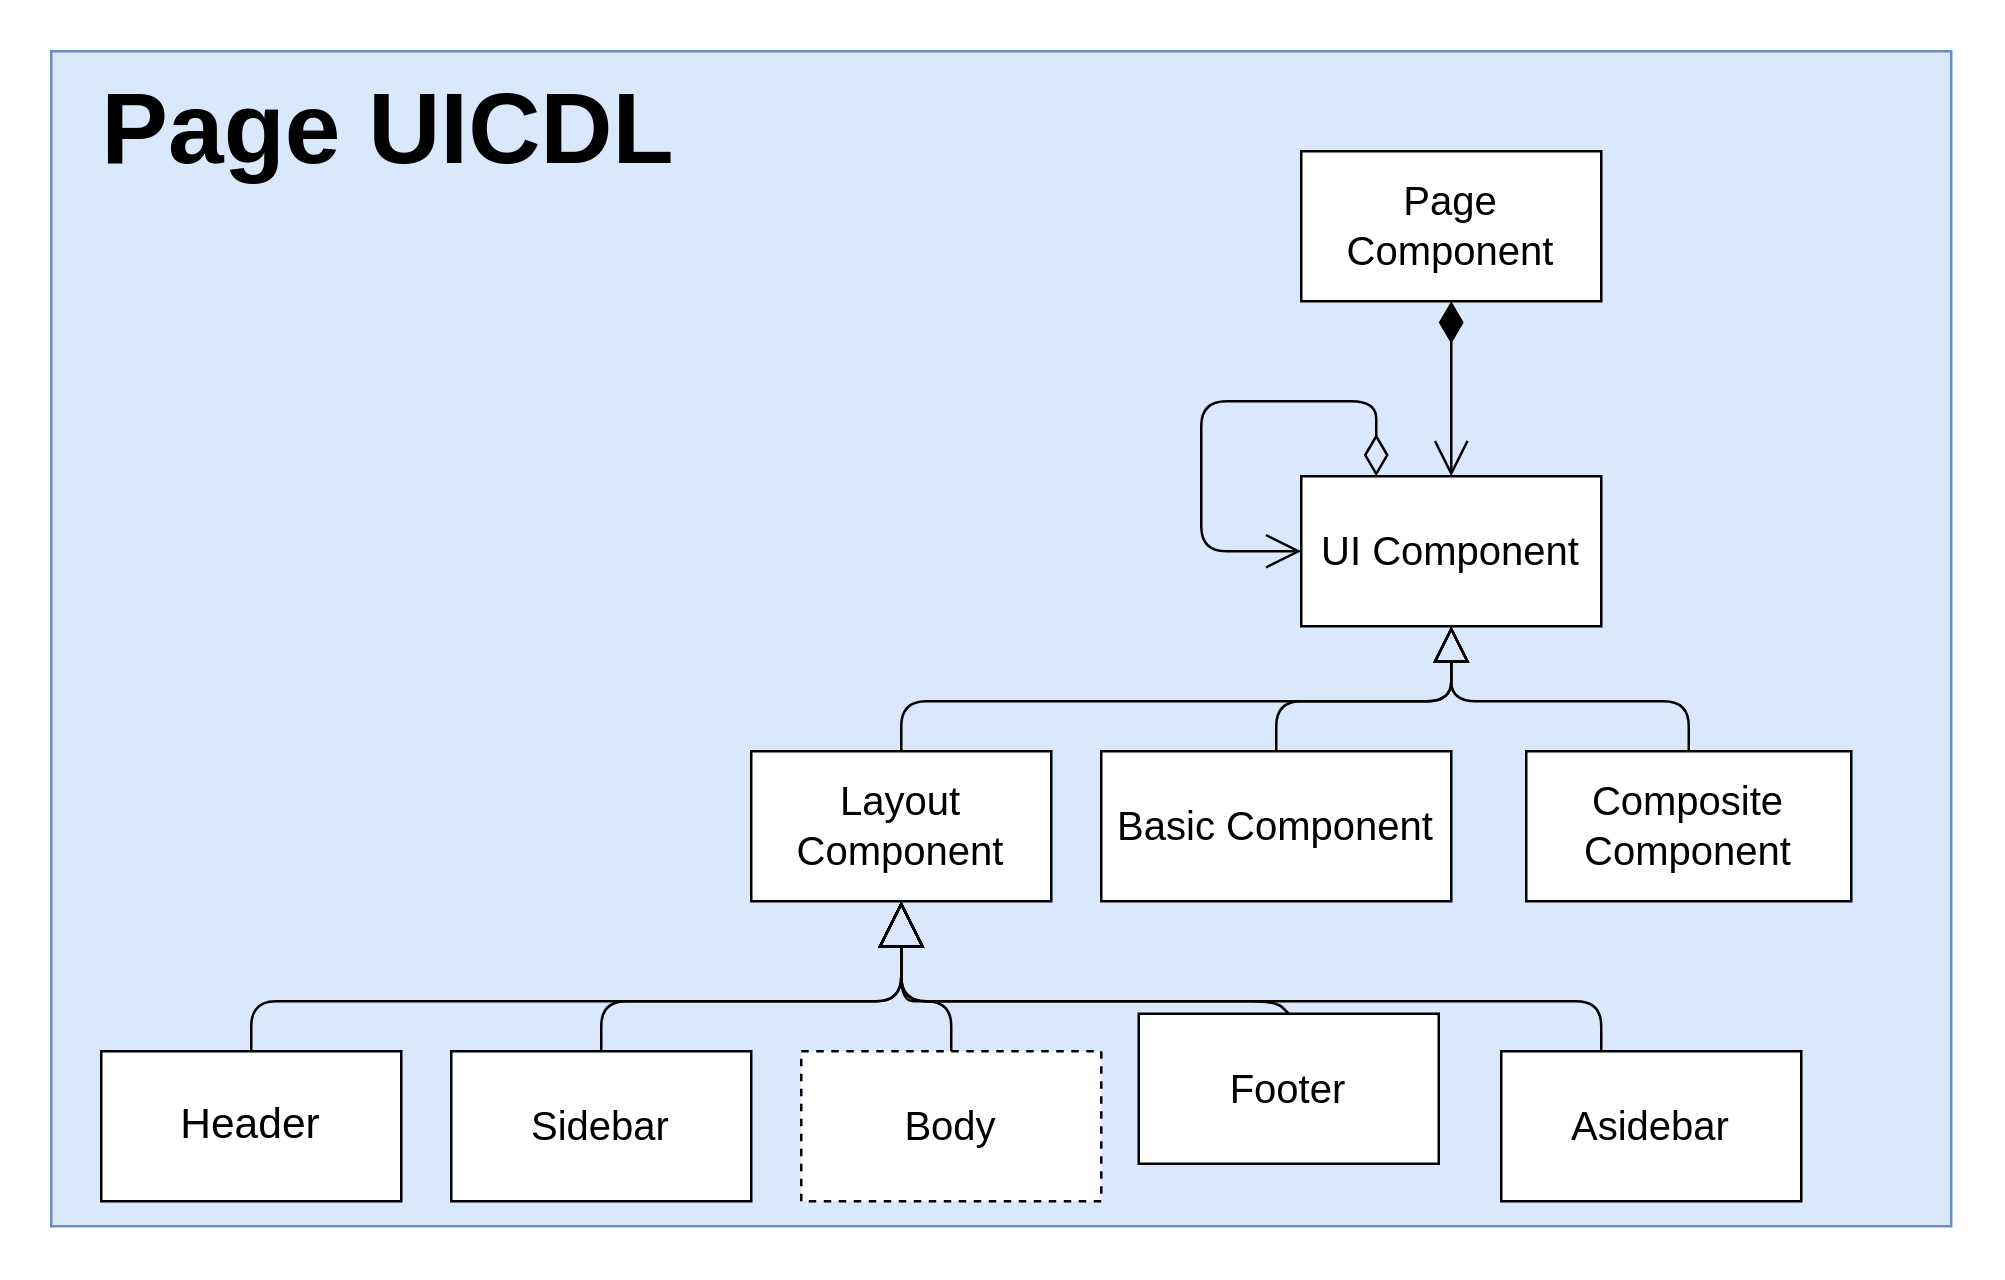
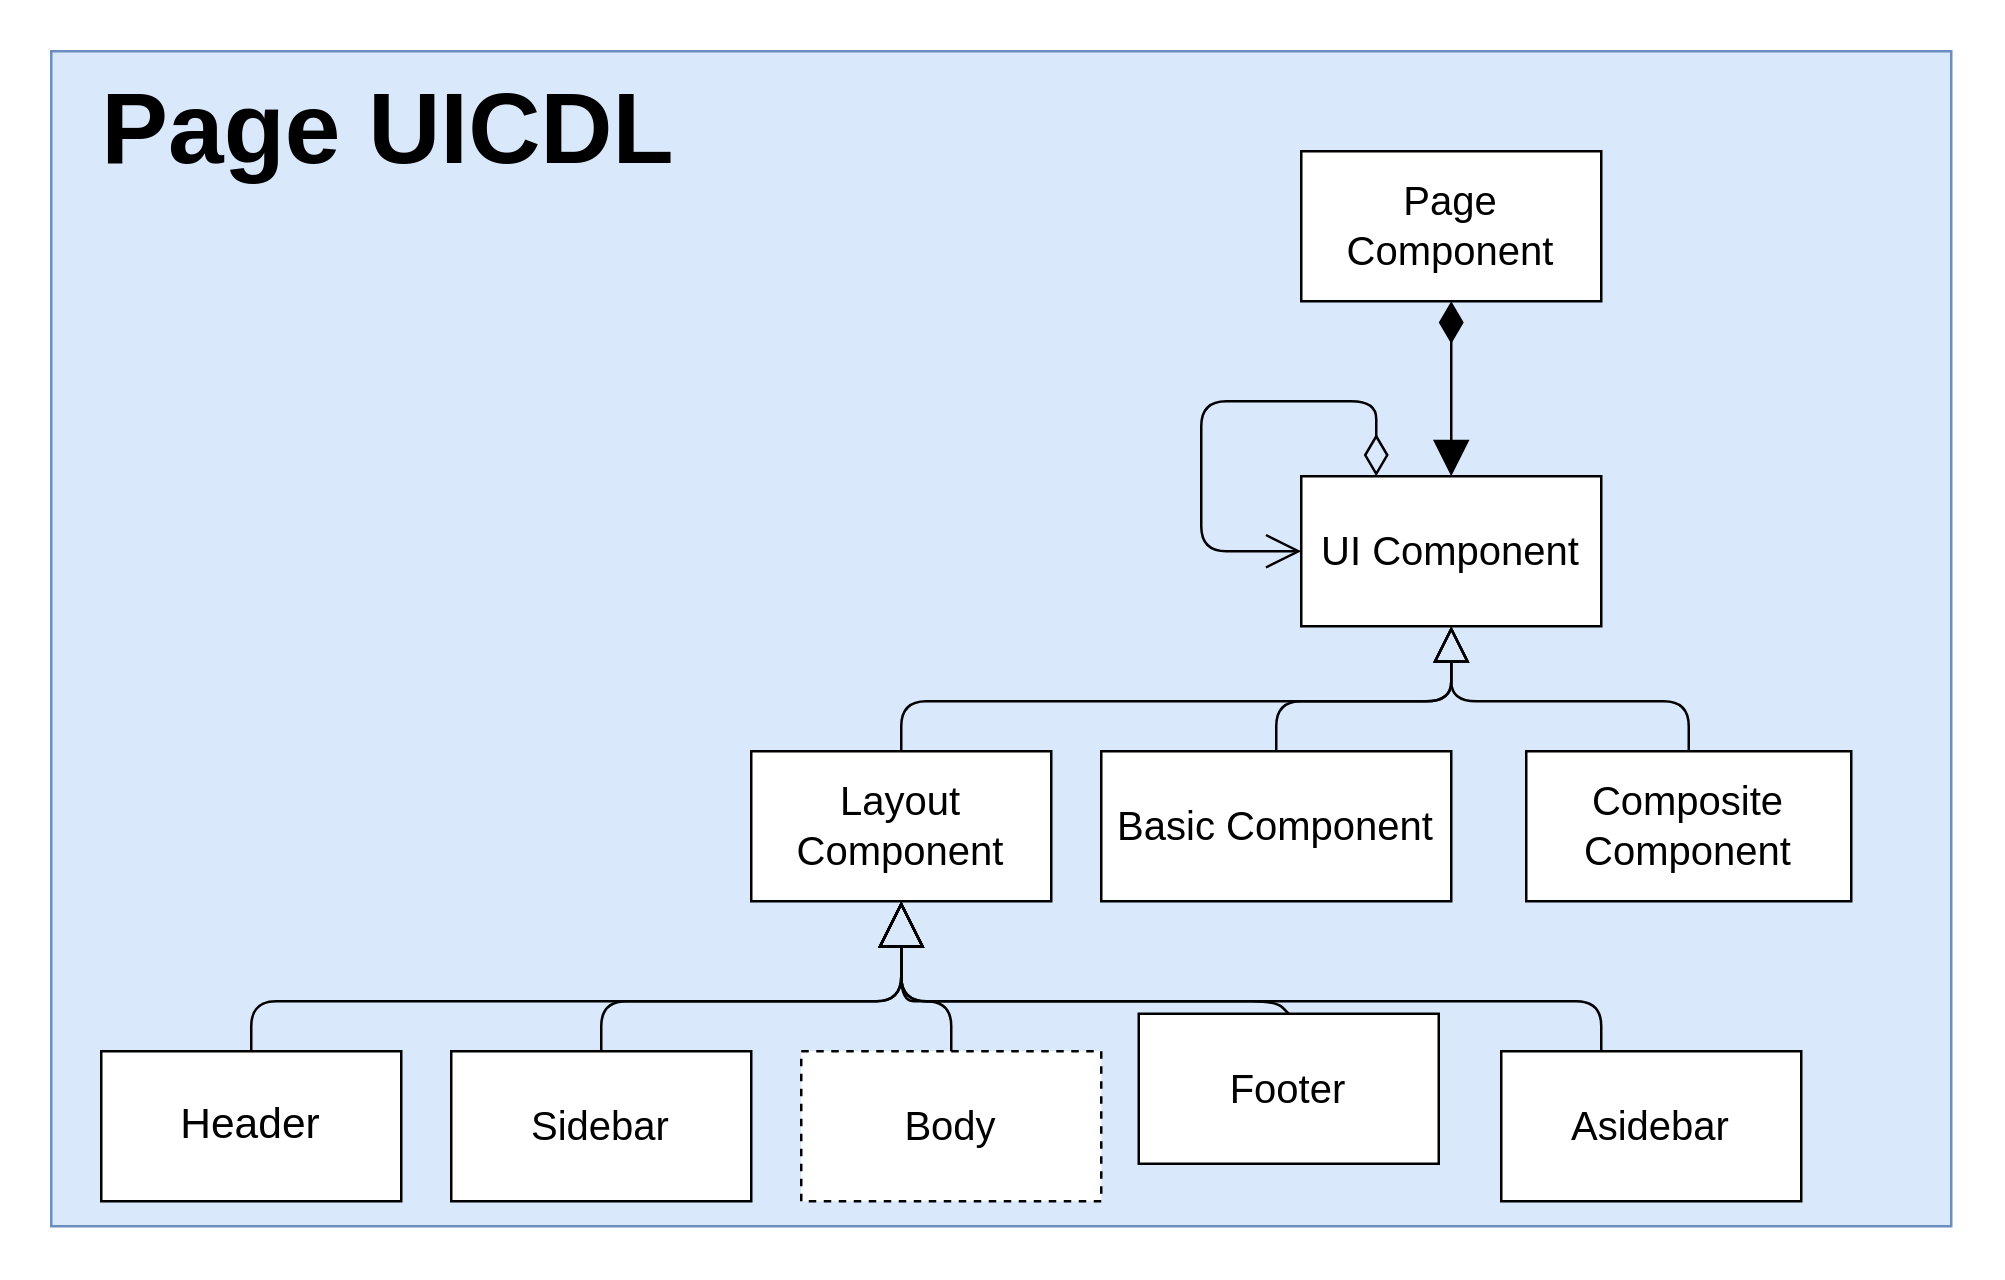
(1451, 453) -> (1451, 439)
